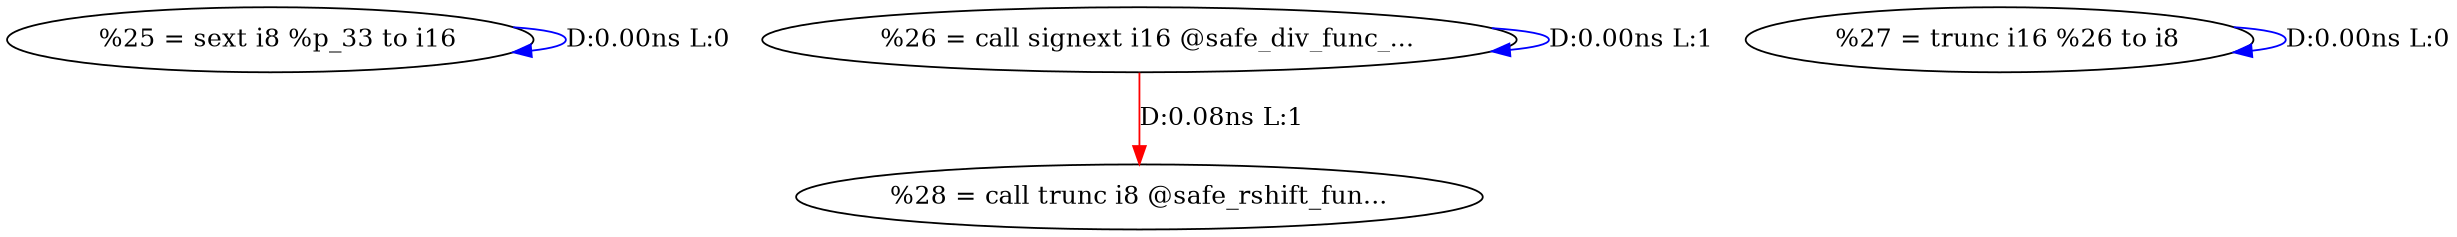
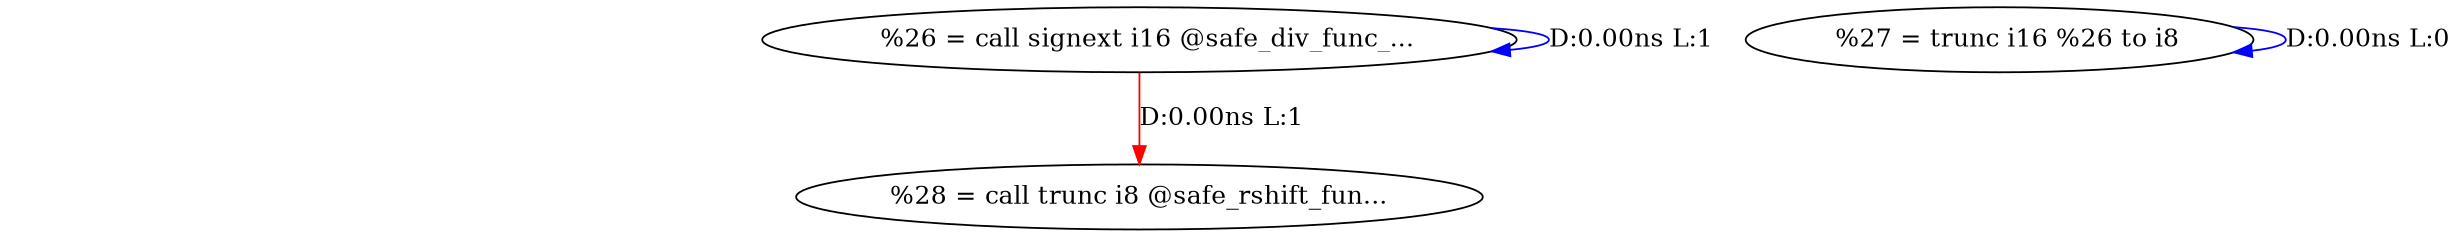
(270, 40) -> none
(1222, 118) -> (1222, 118)
